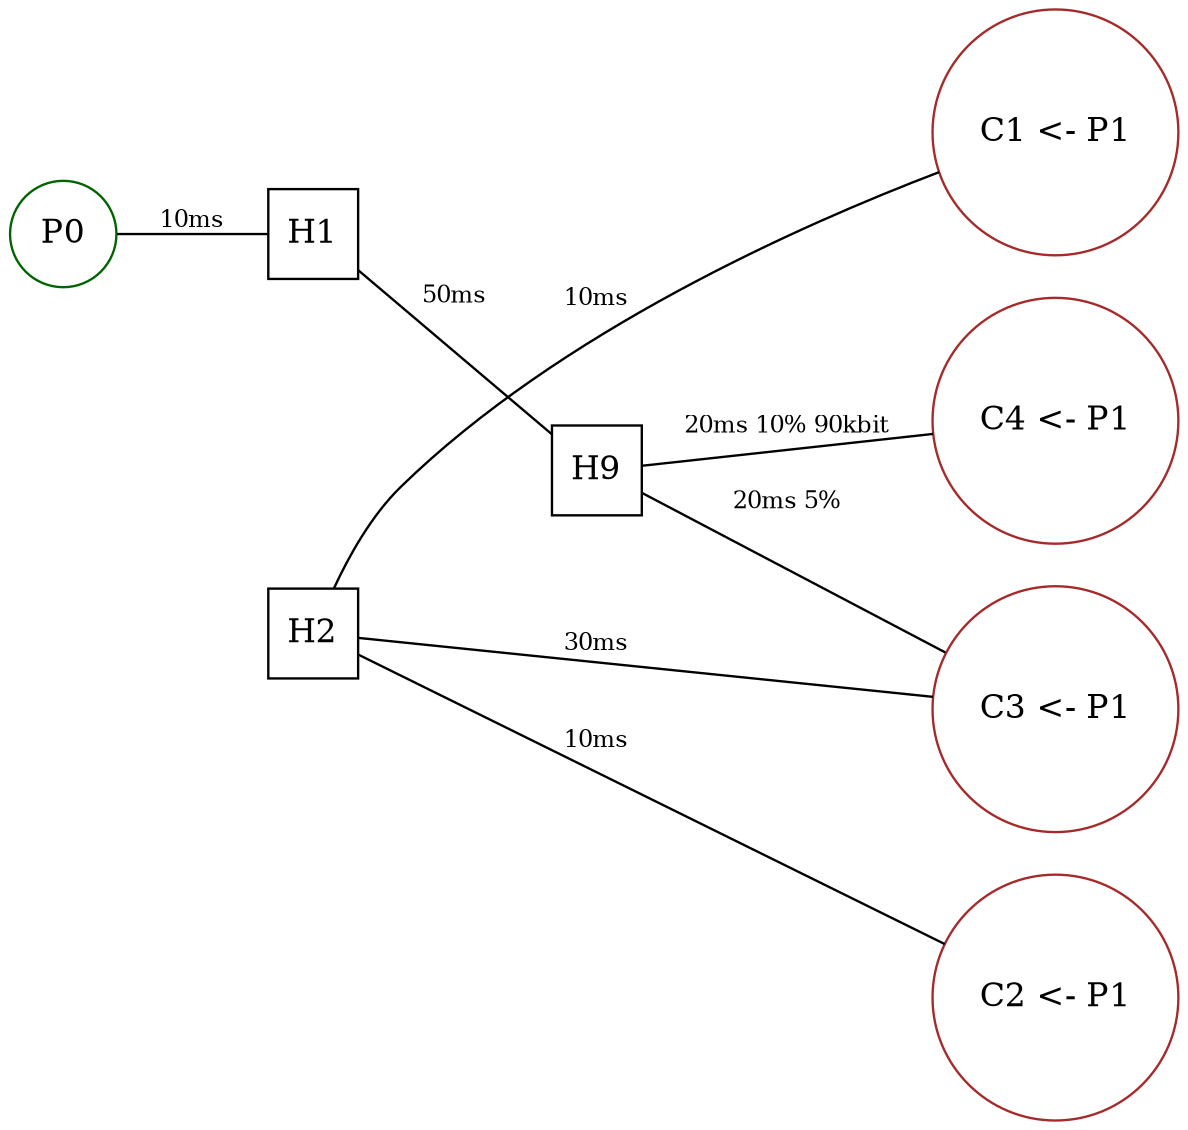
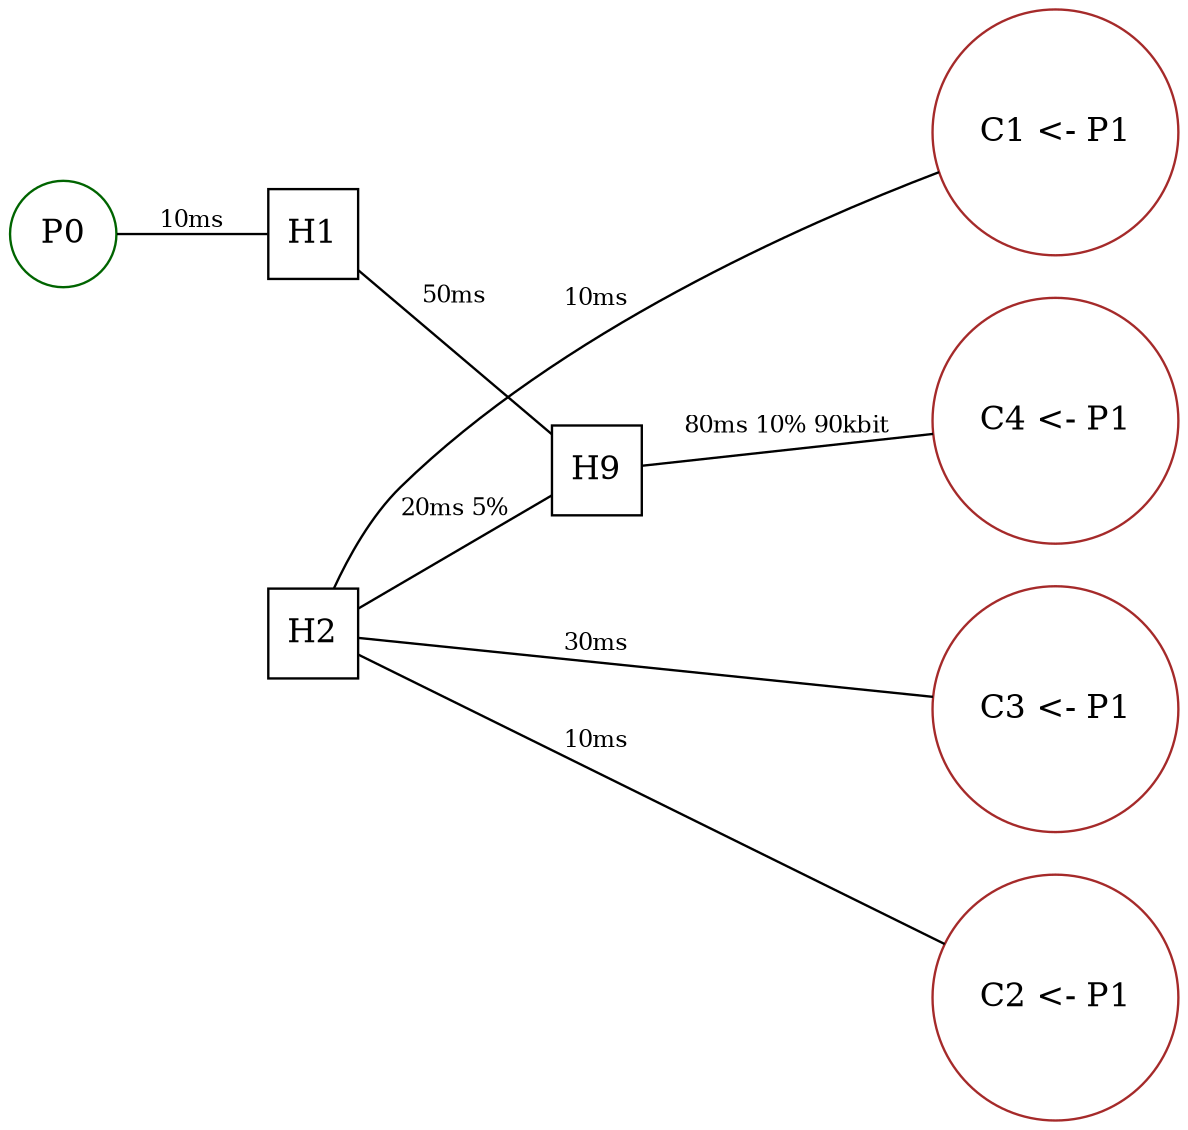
(787, 427) -> (787, 427)
(794, 573) -> (455, 552)
